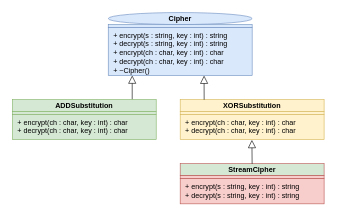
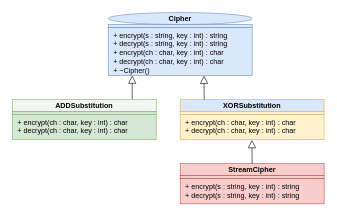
(84, 105) -> (84, 105)
(252, 105) -> (252, 105)
(252, 170) -> (252, 170)
